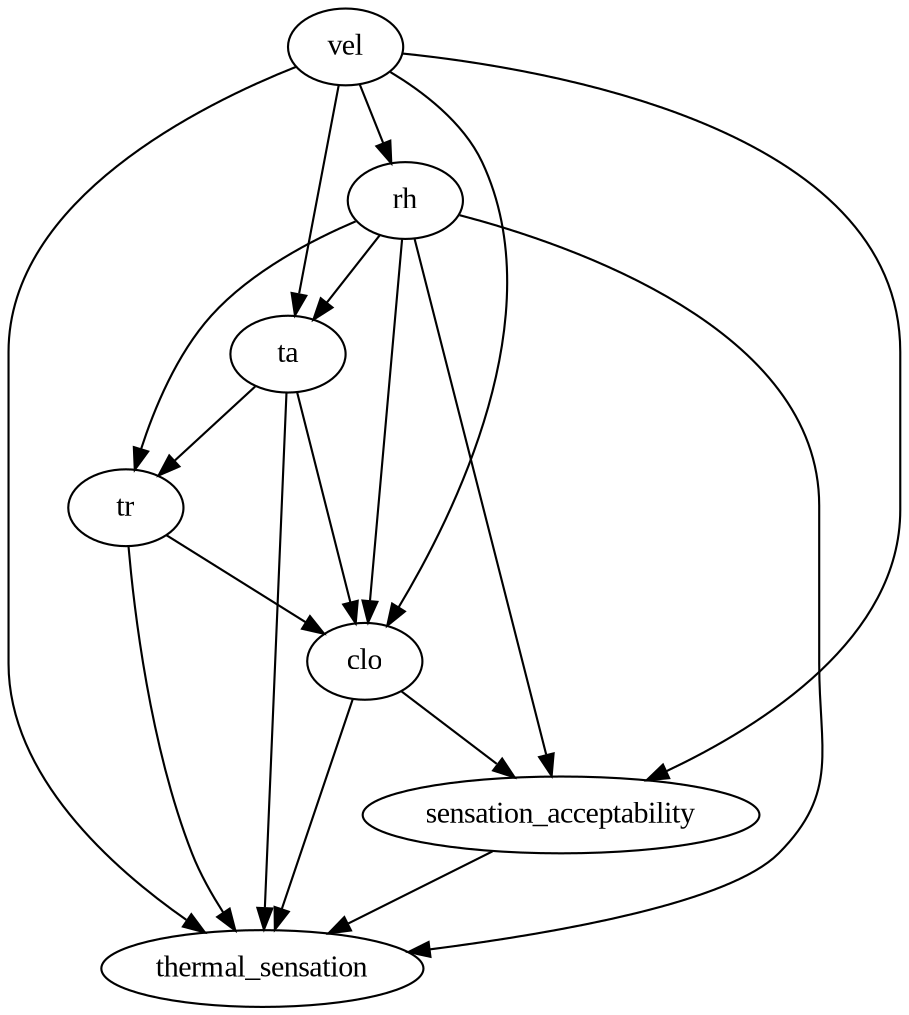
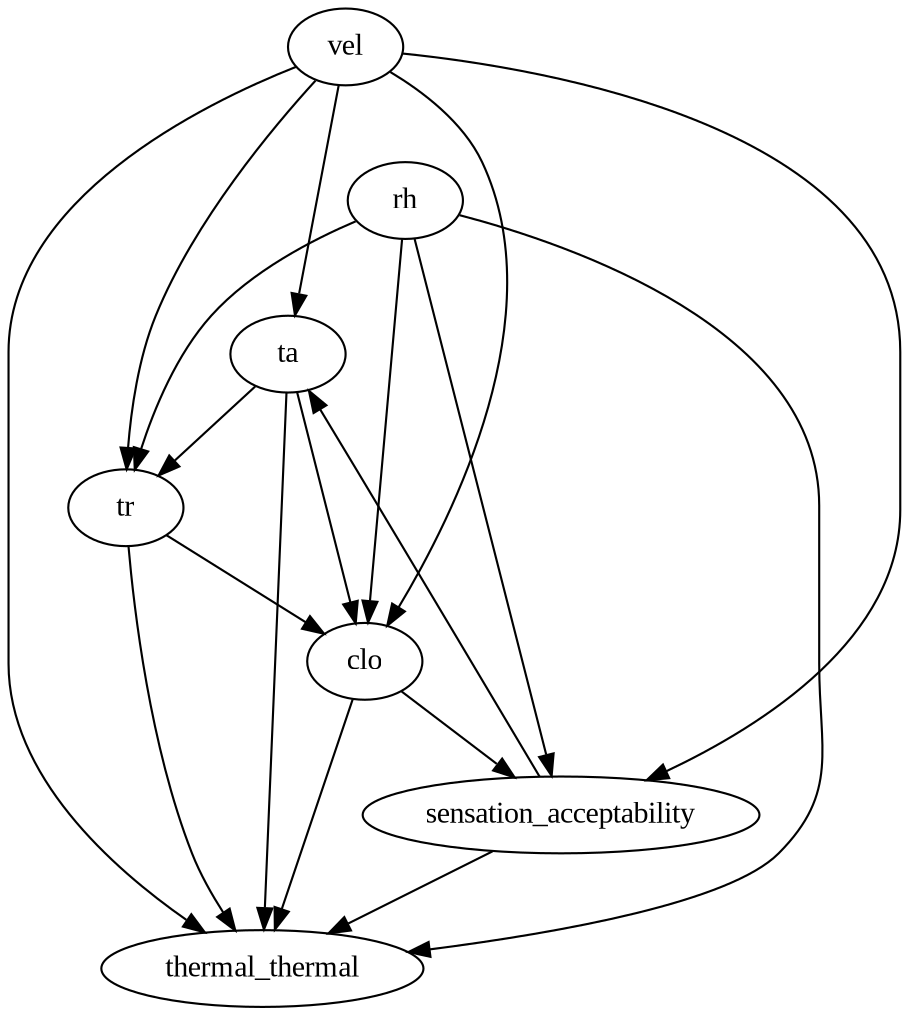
(371, 114) -> (189, 249)
(353, 269) -> (430, 593)
(262, 969) -> (262, 969)
